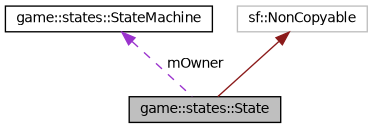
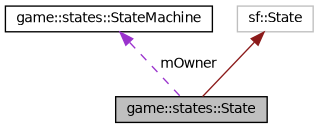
(302, 19) -> (275, 19)
